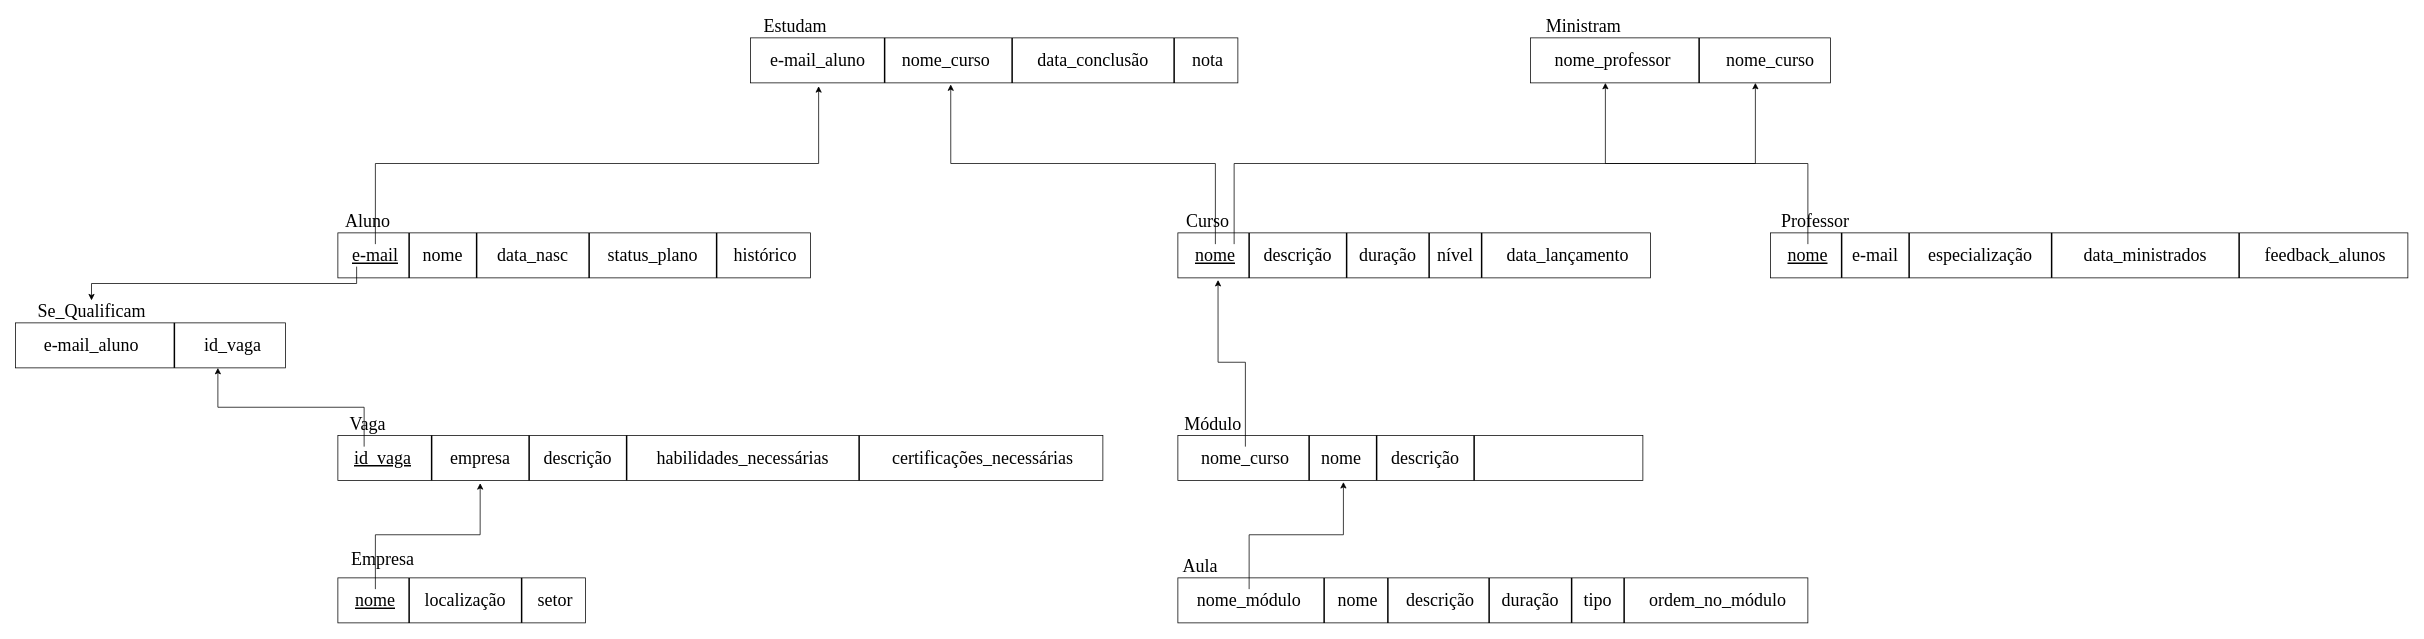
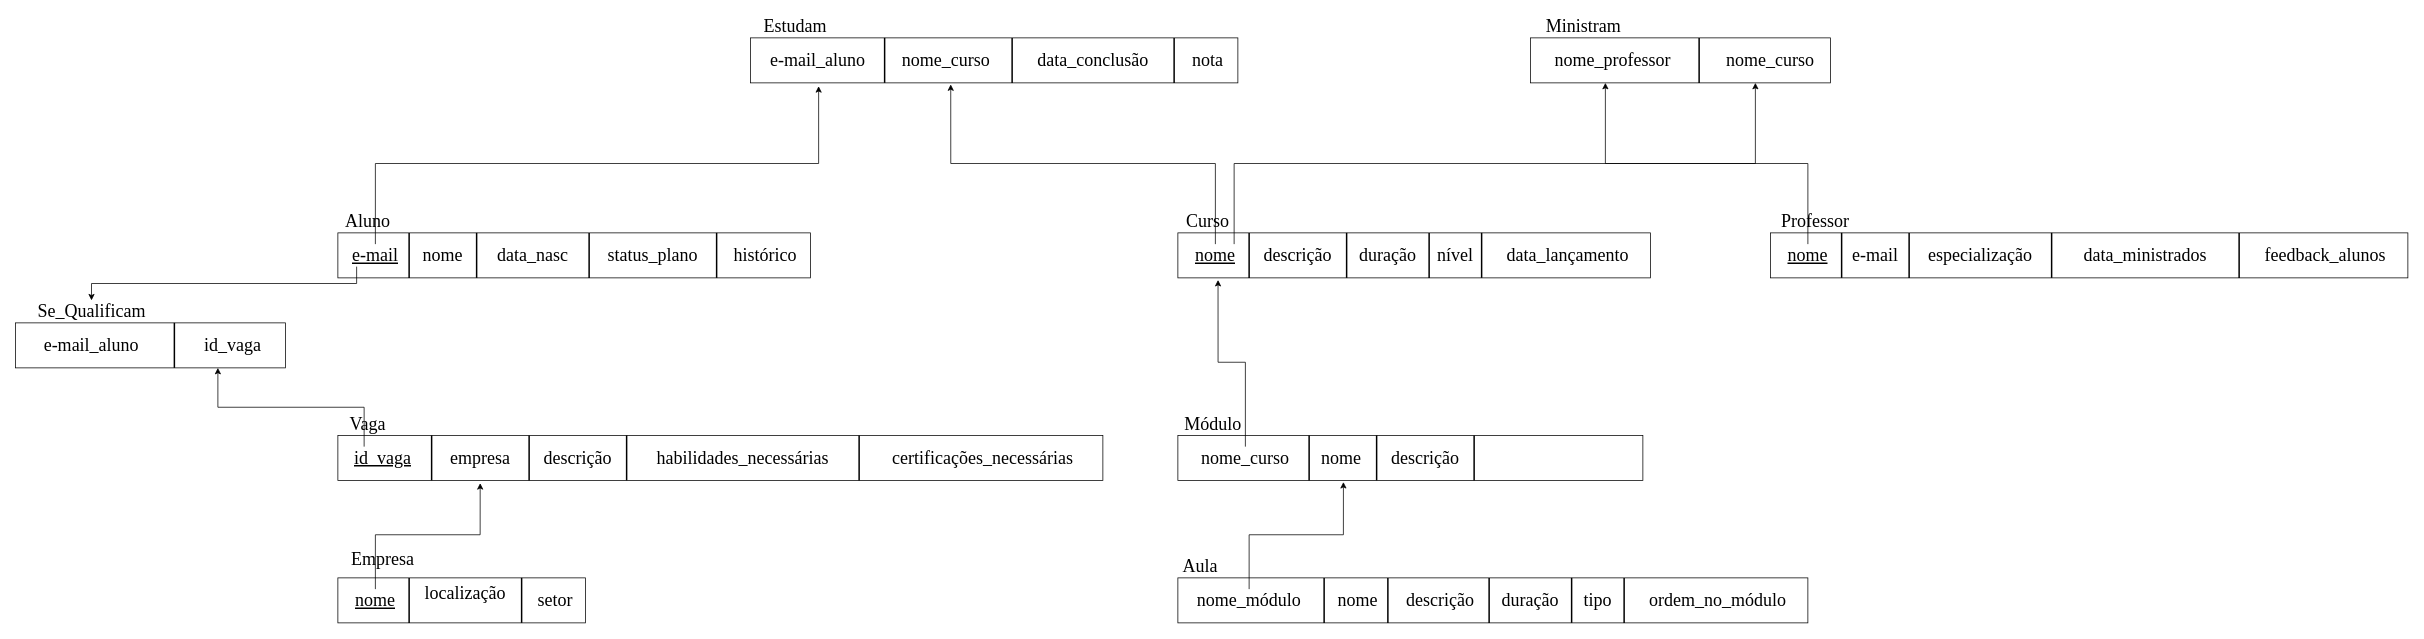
(465, 600) -> (465, 593)
